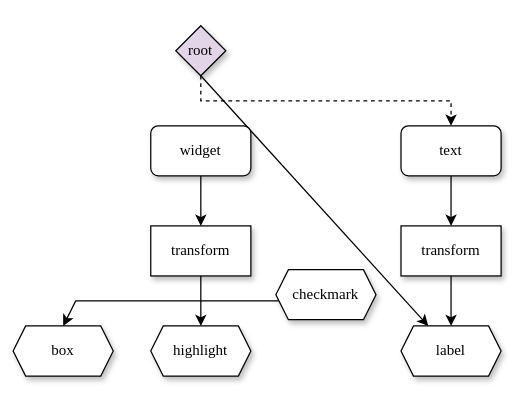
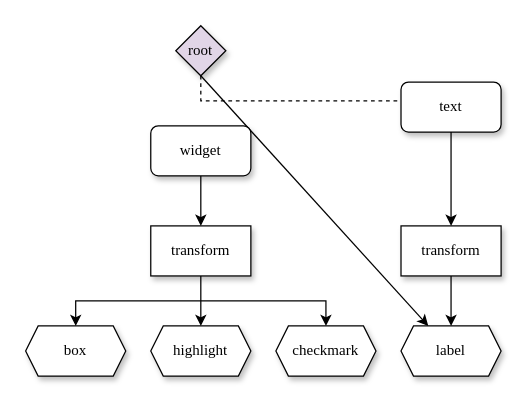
(451, 151) -> (451, 107)
(326, 294) -> (326, 351)
(63, 351) -> (76, 351)
